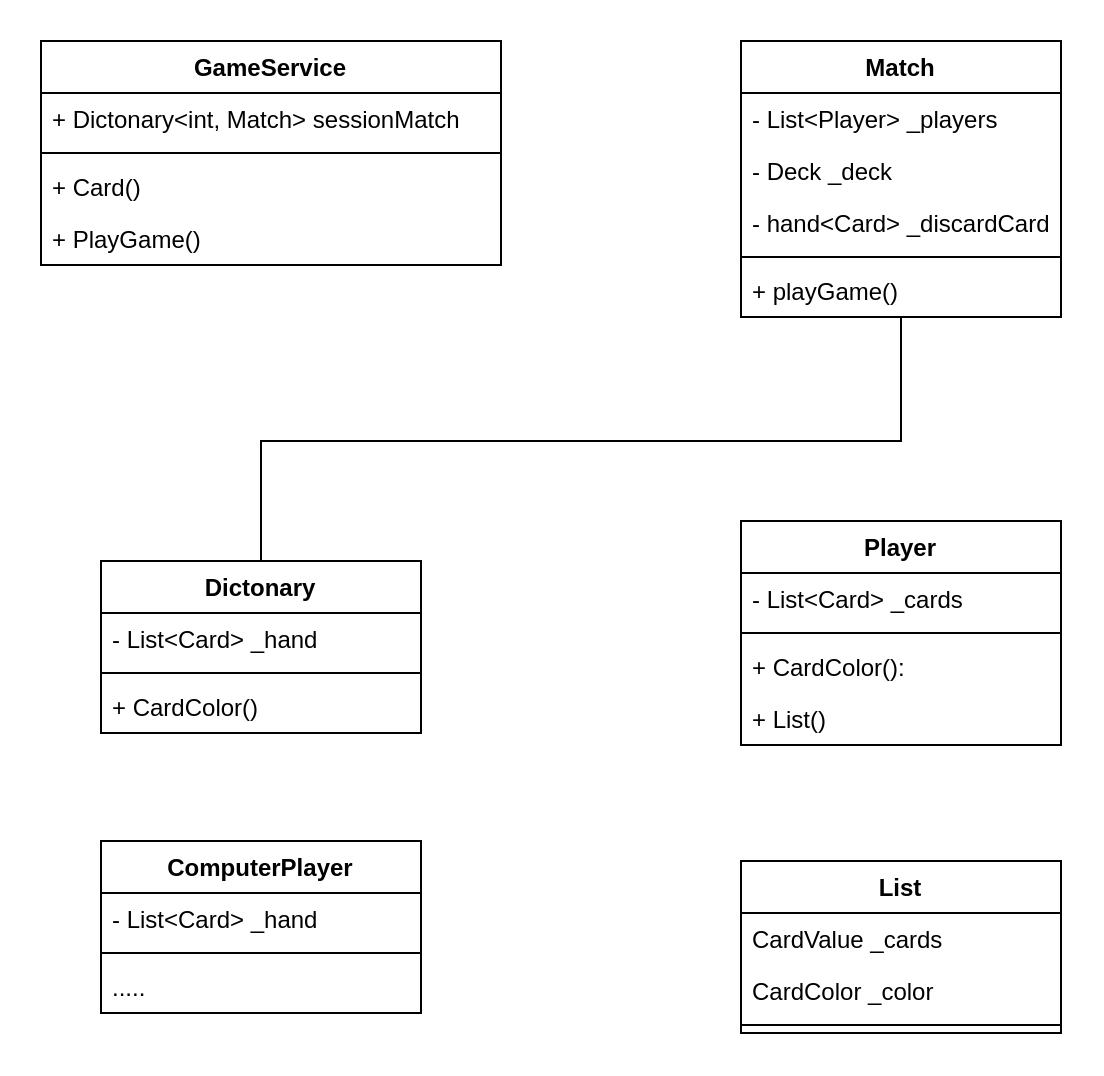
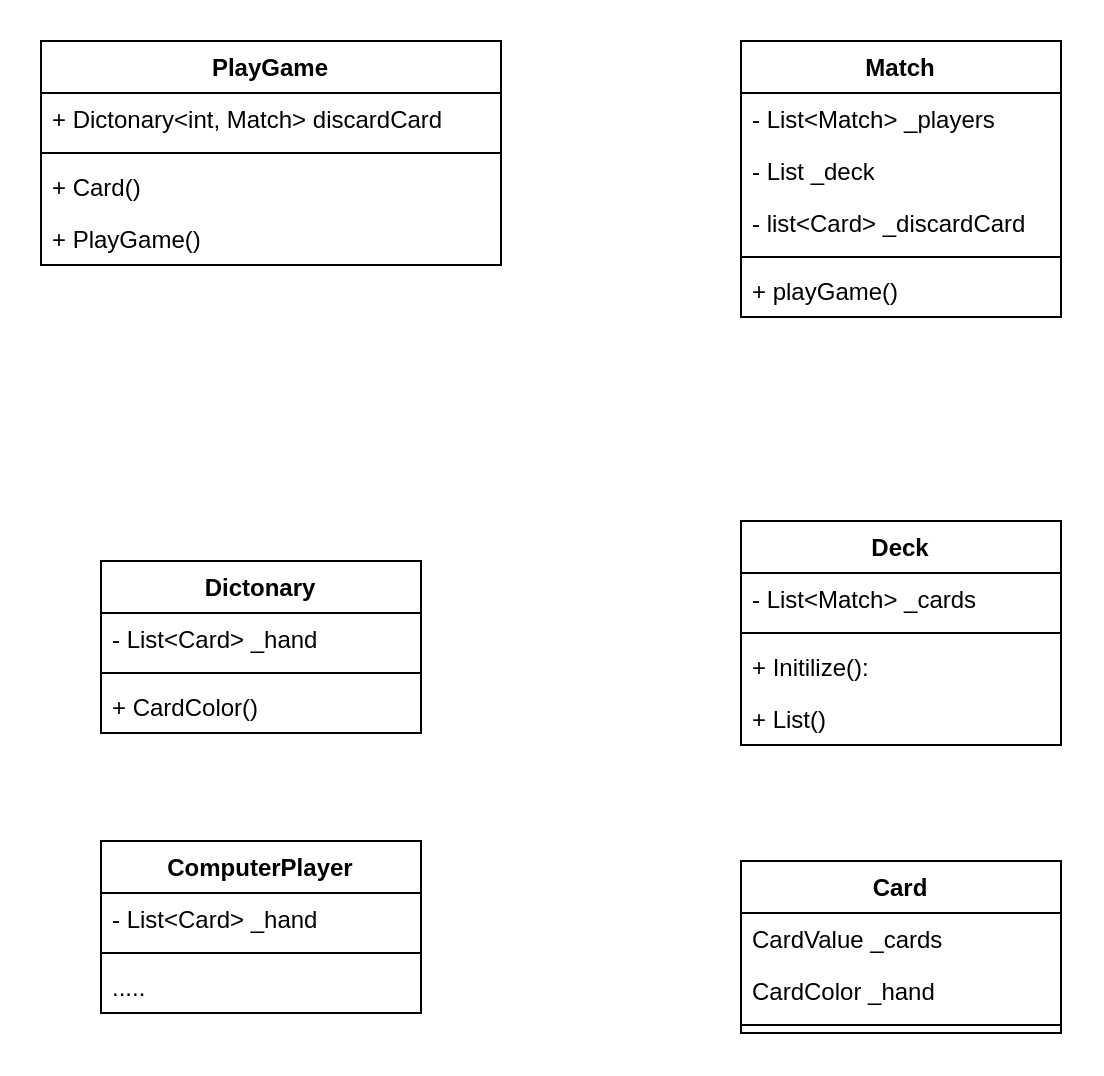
(271, 69) -> (271, 69)
(892, 121) -> (888, 121)
(273, 136) -> (266, 121)
(827, 173) -> (824, 173)
(903, 240) -> (903, 240)
(581, 441) -> none
(901, 549) -> (901, 549)
(871, 601) -> (878, 601)
(838, 669) -> (828, 669)
(901, 889) -> (901, 889)
(851, 993) -> (848, 993)
